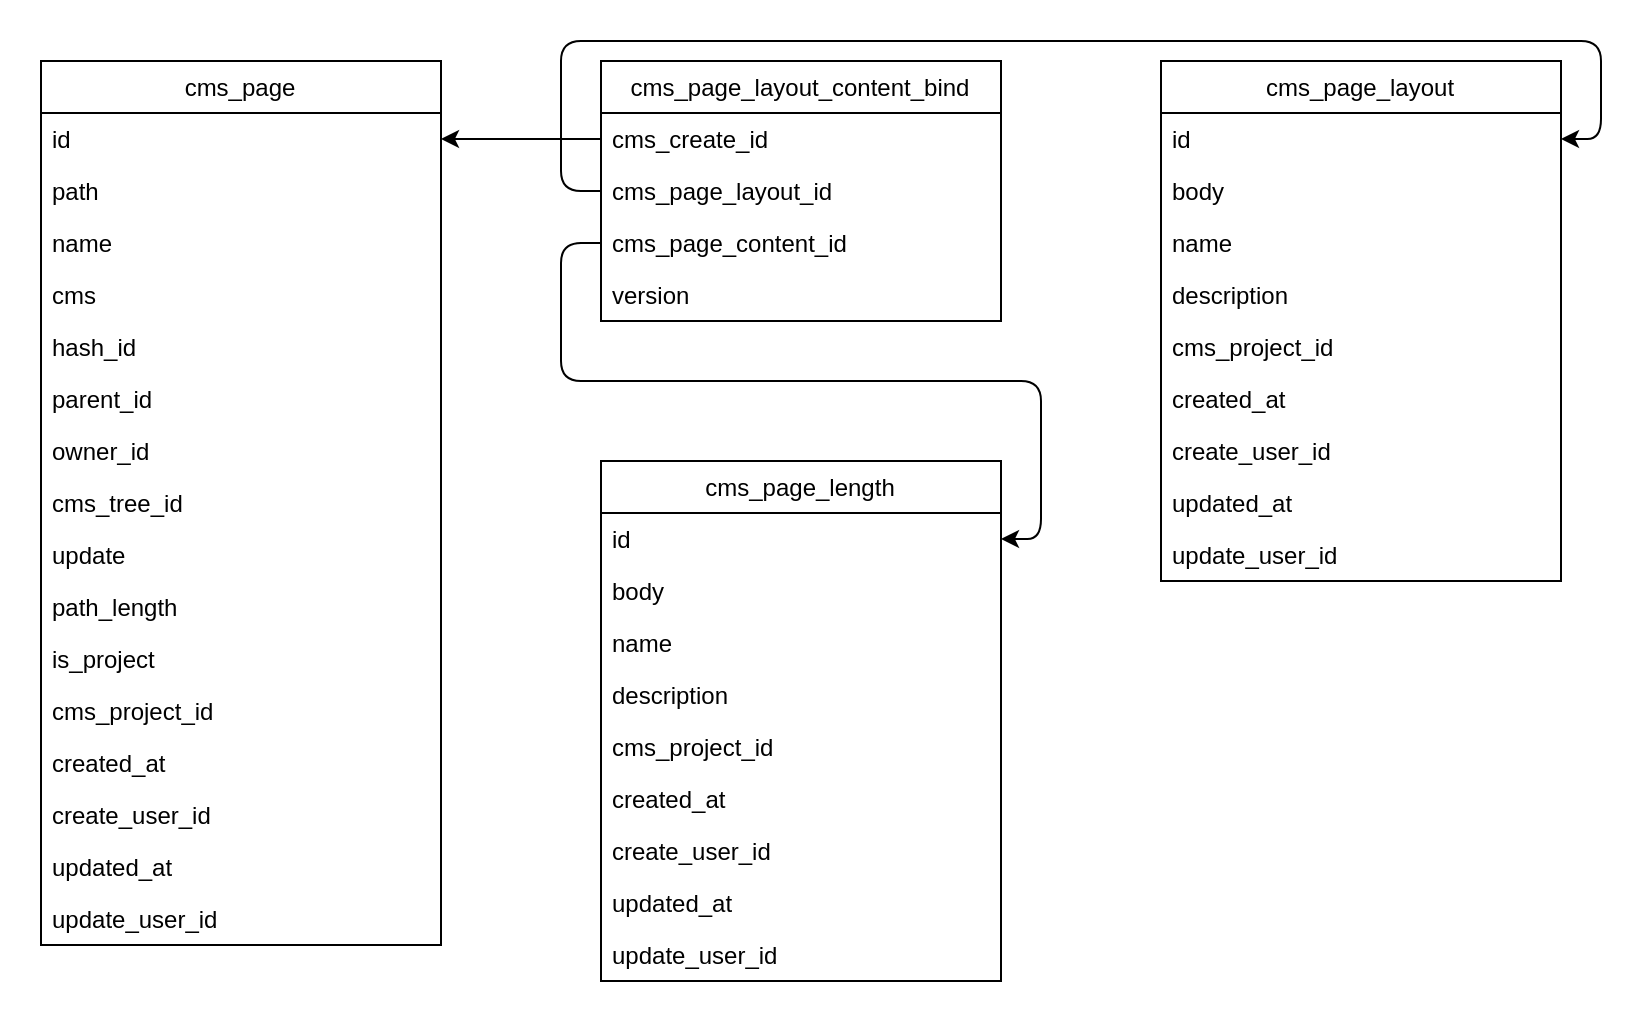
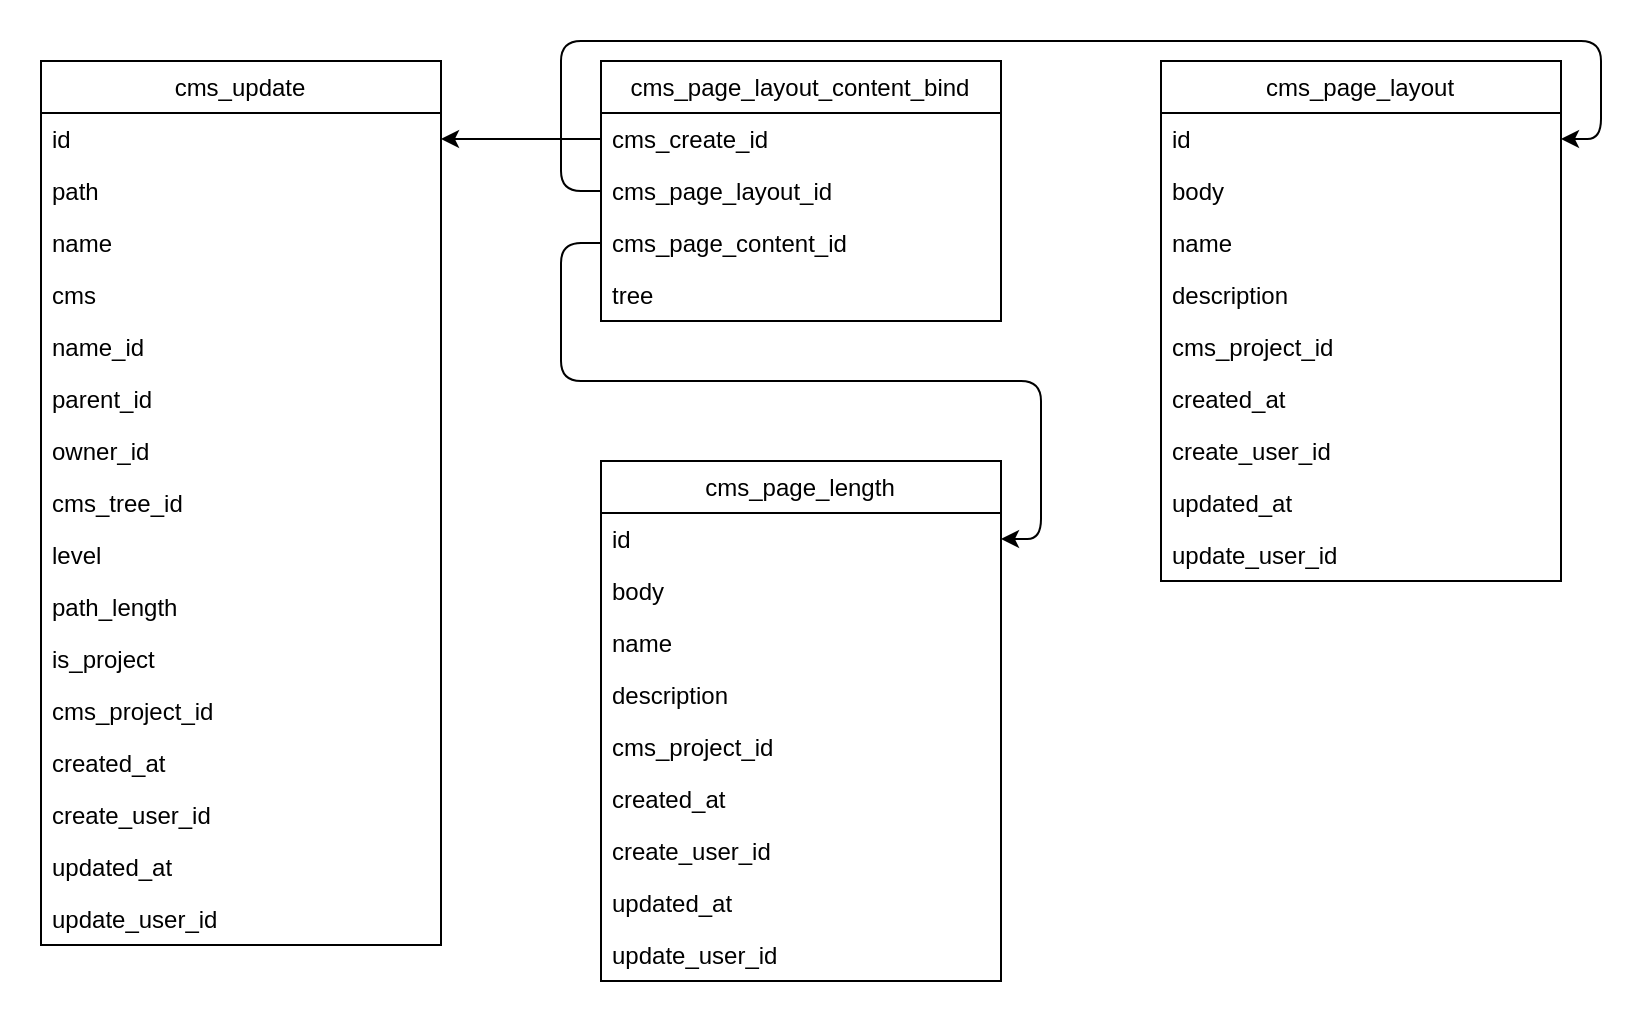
(240, 88) -> (240, 88)
(656, 296) -> (639, 296)
(96, 348) -> (96, 348)
(92, 556) -> (79, 556)
